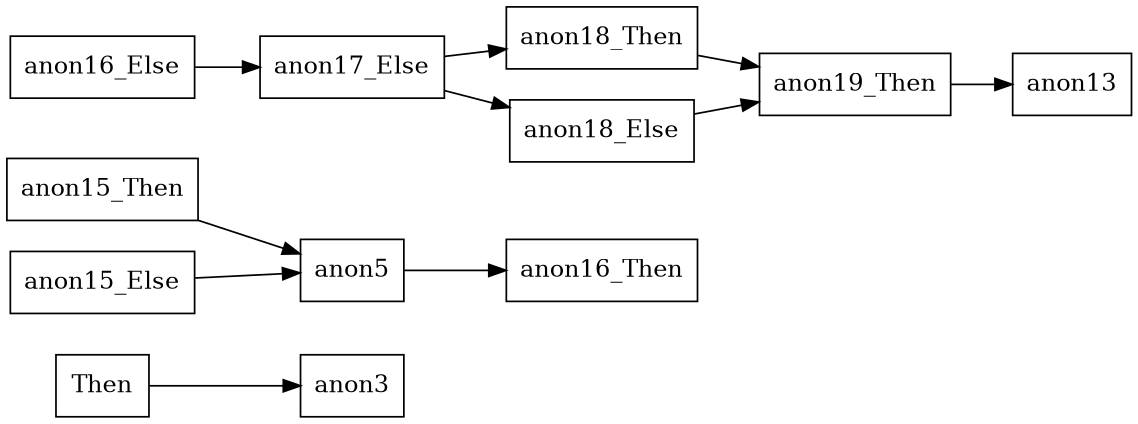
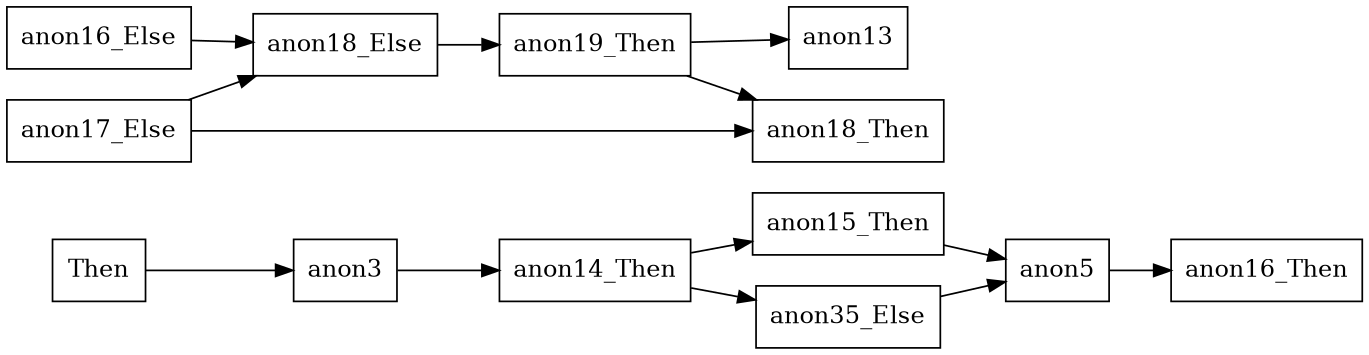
(720, 60) -> (713, 85)
(219, 67) -> (213, 41)
none -> (595, 270)
(102, 282) -> (848, 317)
